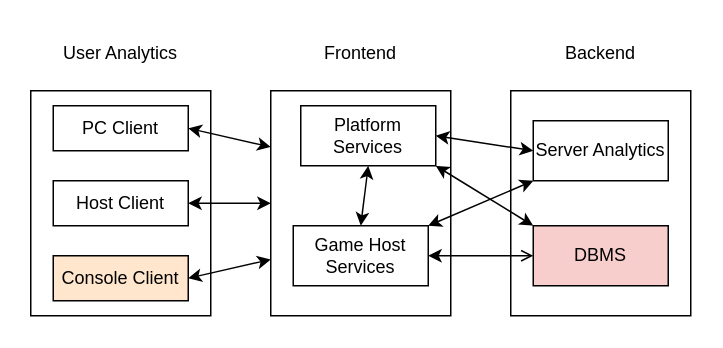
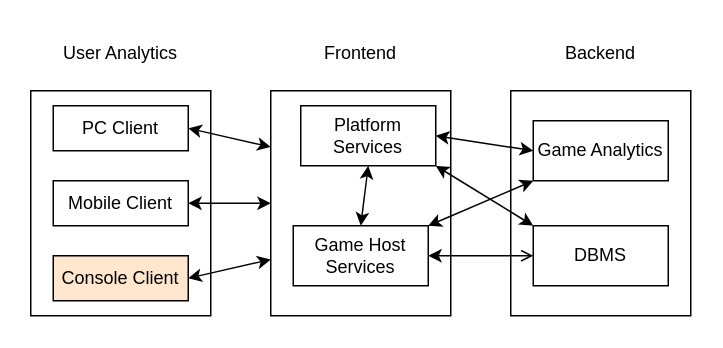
(601, 151) -> (601, 151)
(121, 203) -> (121, 203)
(601, 256) -> (601, 256)
